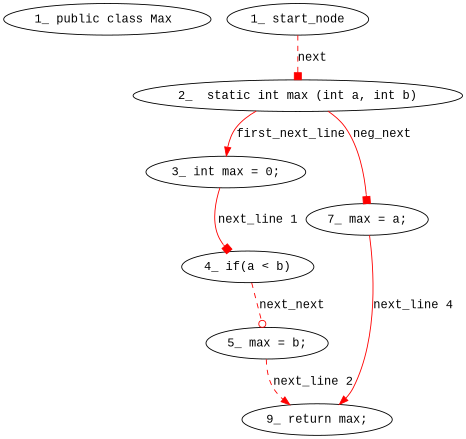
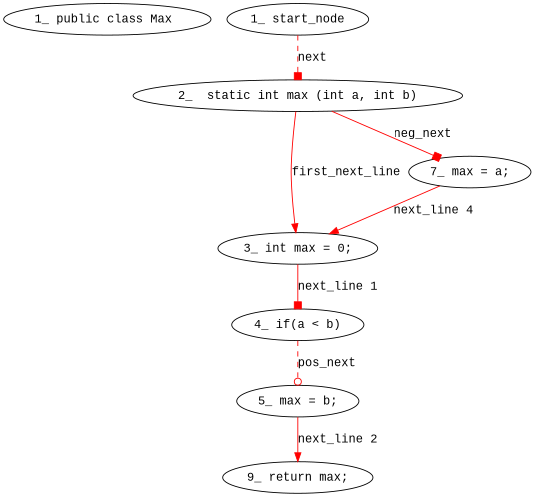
(292, 305) -> (327, 363)
(371, 319) -> (389, 208)
(270, 381) -> (298, 435)
